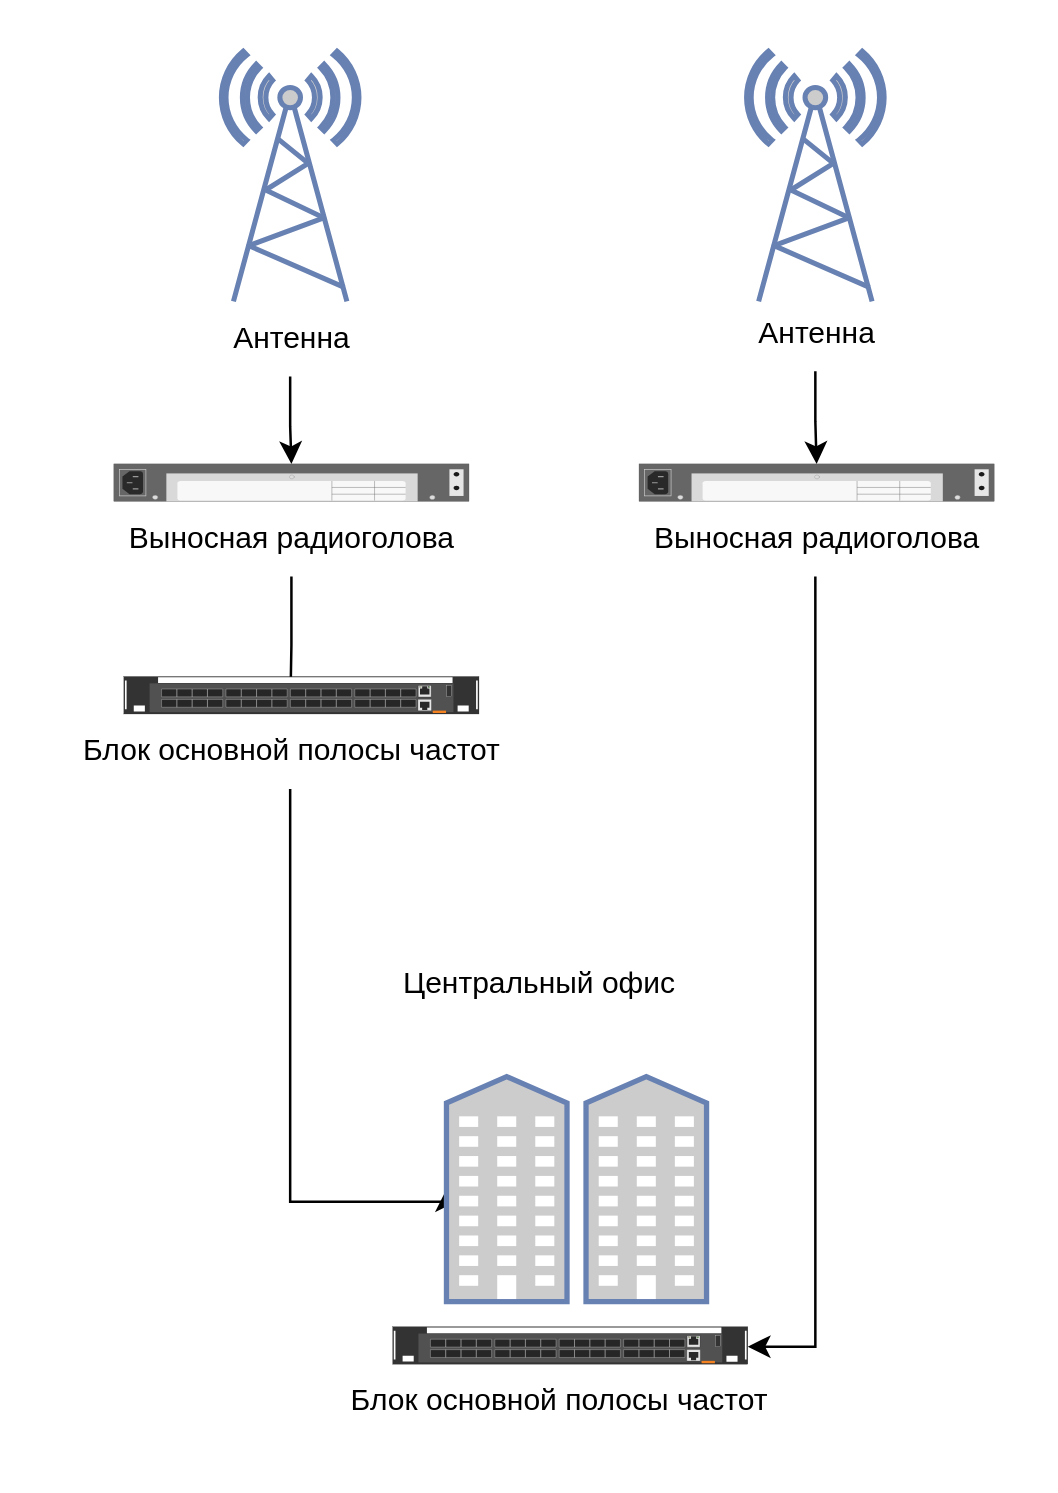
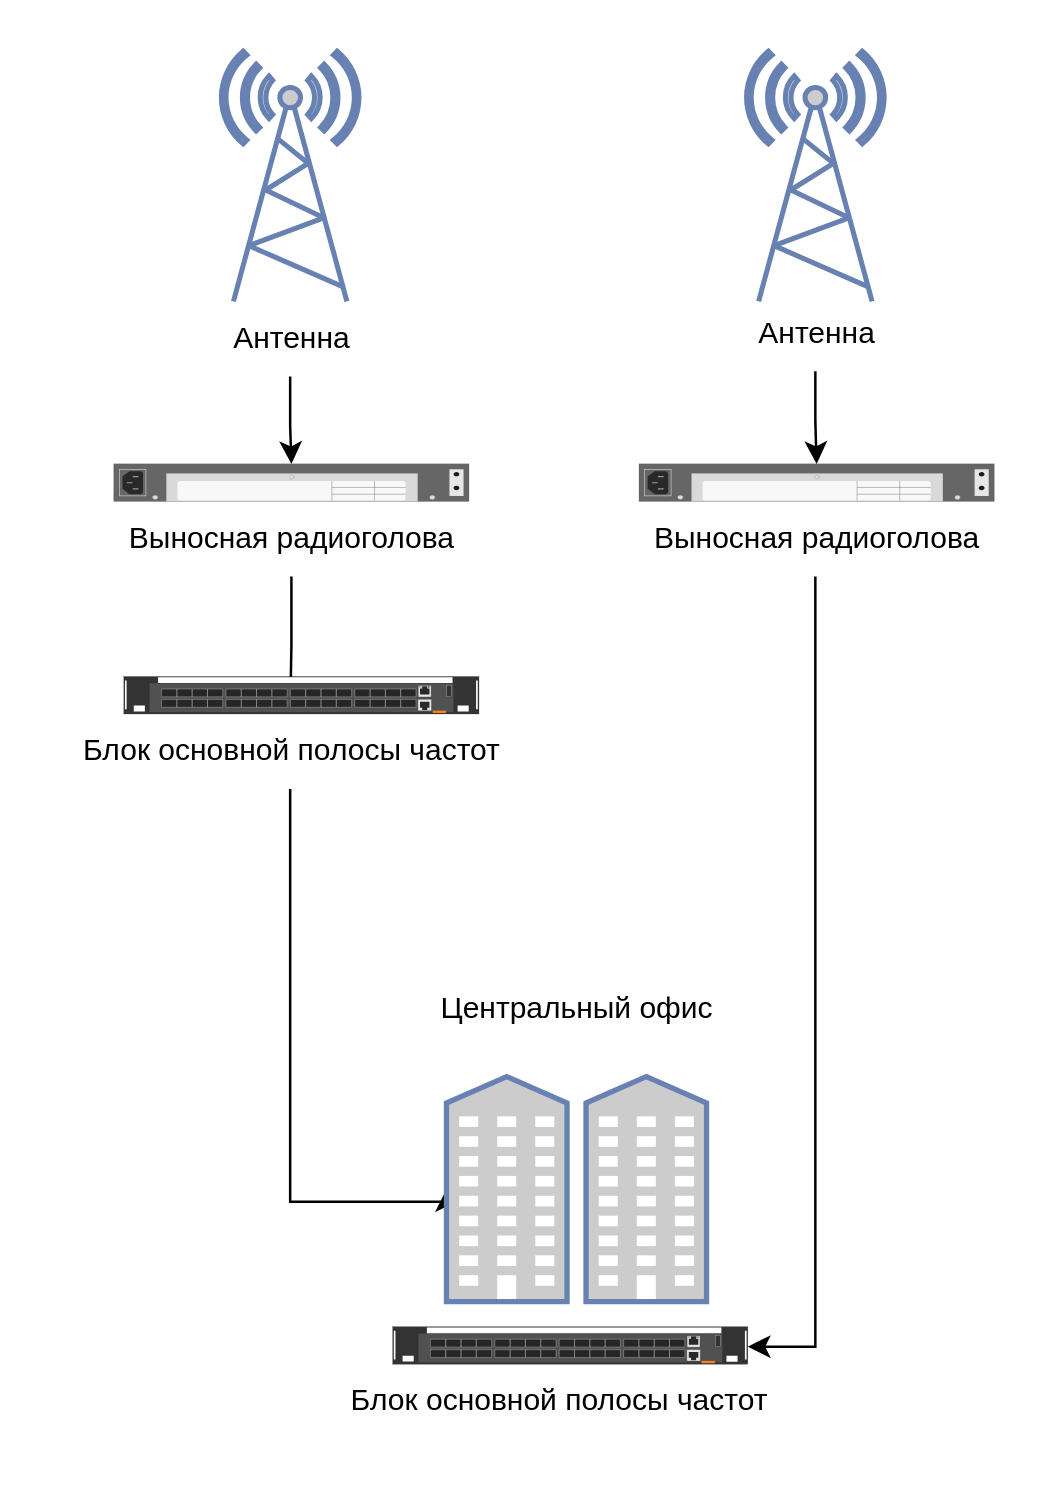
(539, 984) -> (576, 1009)
